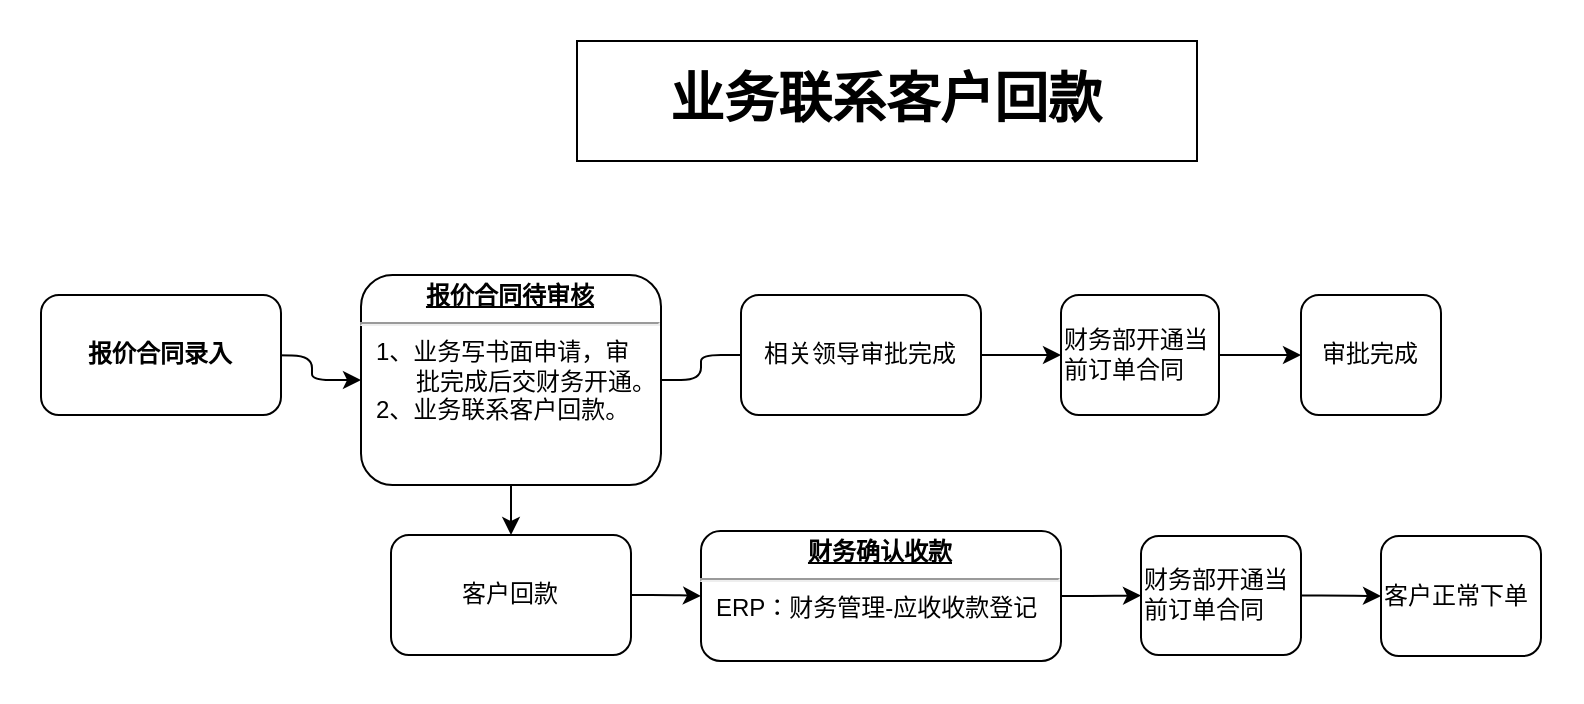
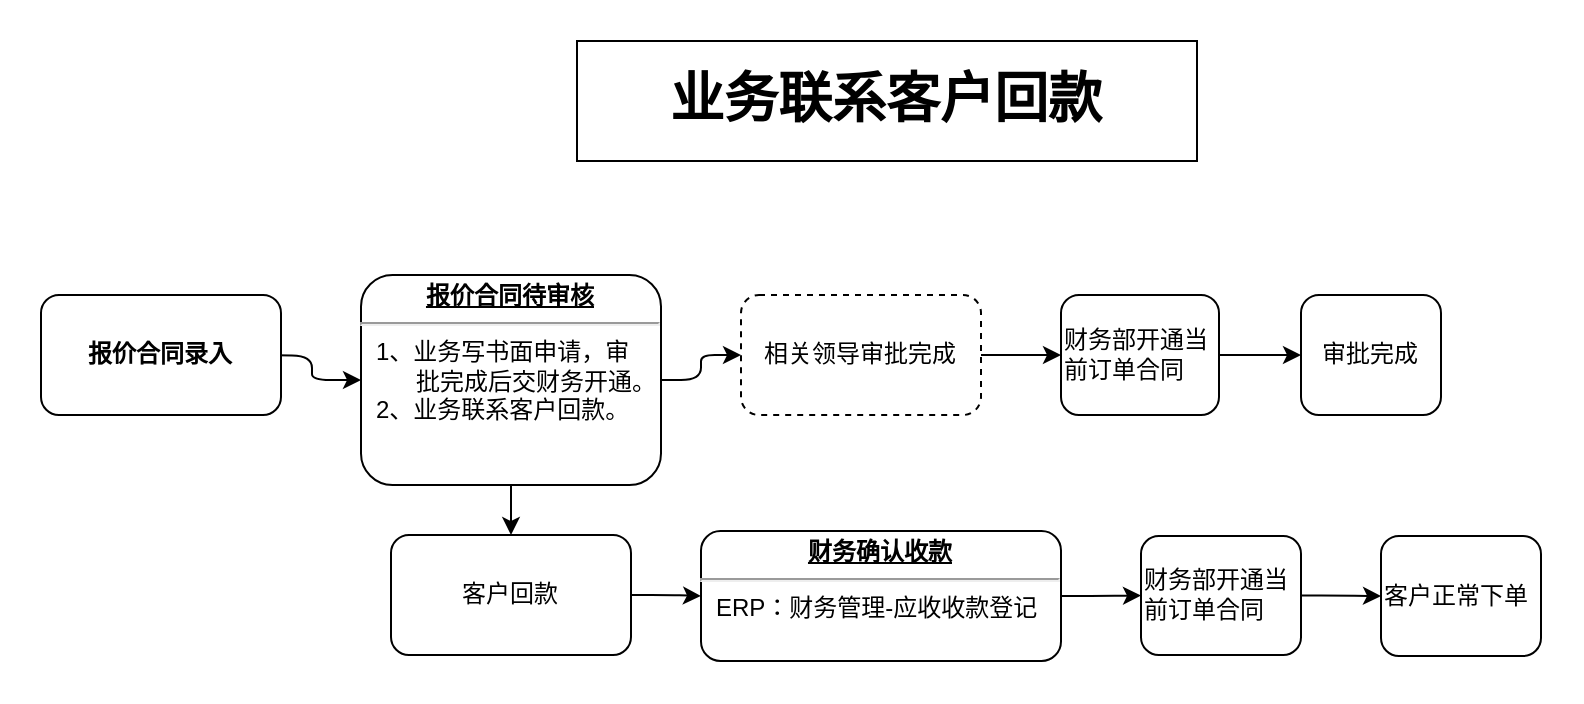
(732, 355) -> (726, 355)
(861, 355) -> (861, 355)
